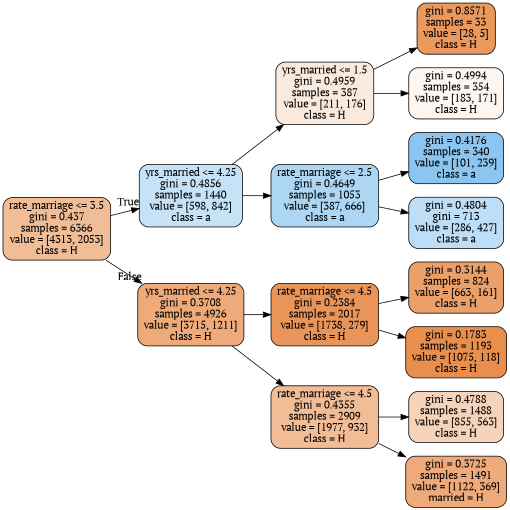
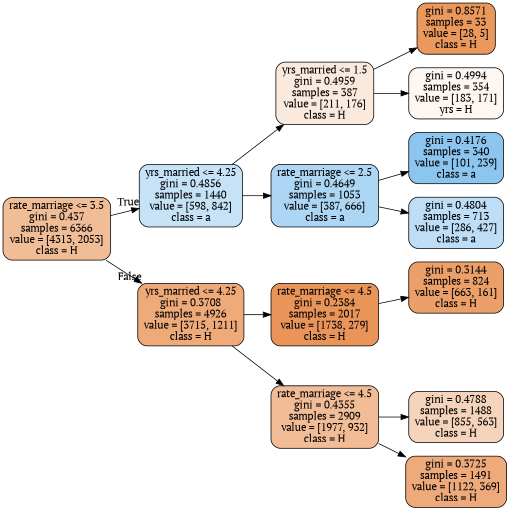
(456, 93) -> (456, 93)
(456, 223) -> (456, 223)
(456, 352) -> none
(456, 482) -> (456, 482)
